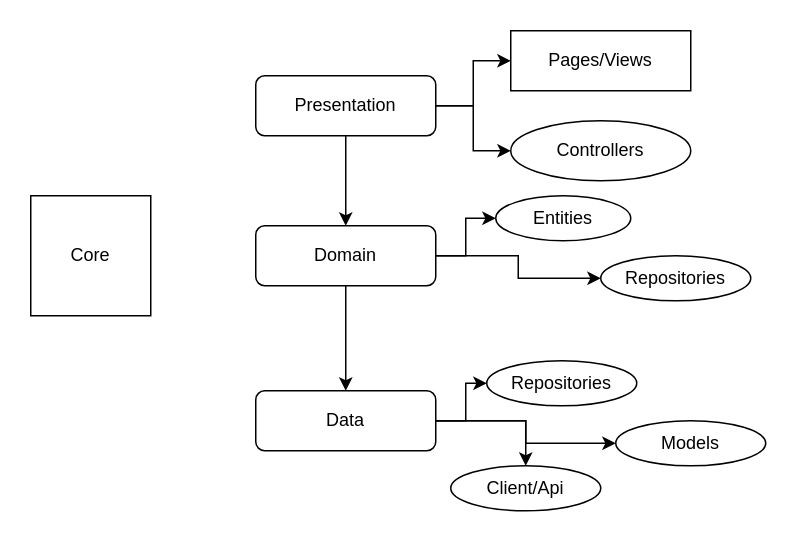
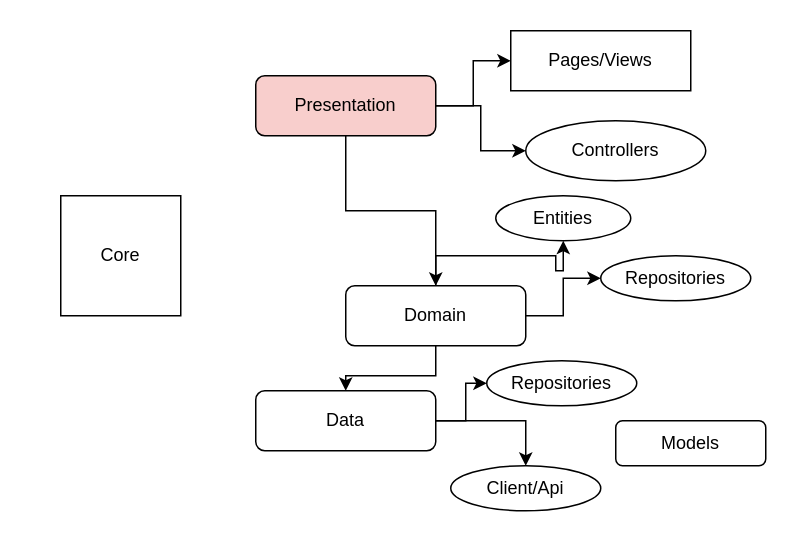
(346, 106) -> (346, 106)
(601, 151) -> (616, 151)
(91, 256) -> (121, 256)
(346, 256) -> (436, 316)
(567, 443) -> none
(691, 443) -> (691, 443)
